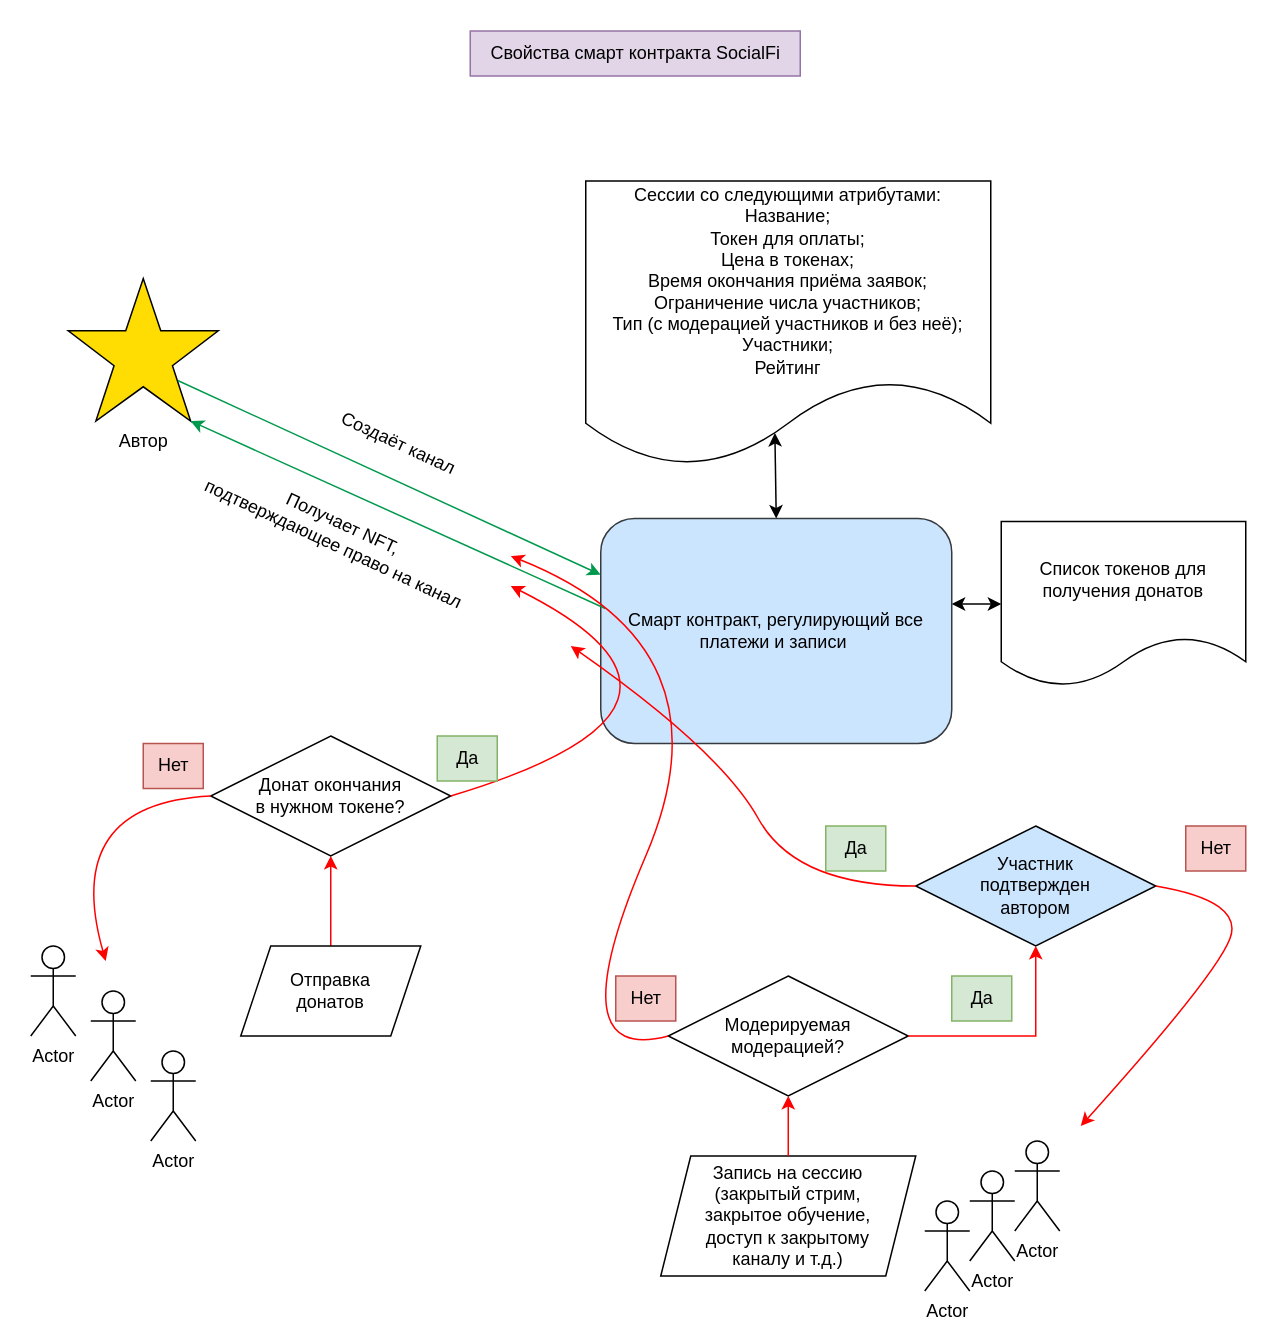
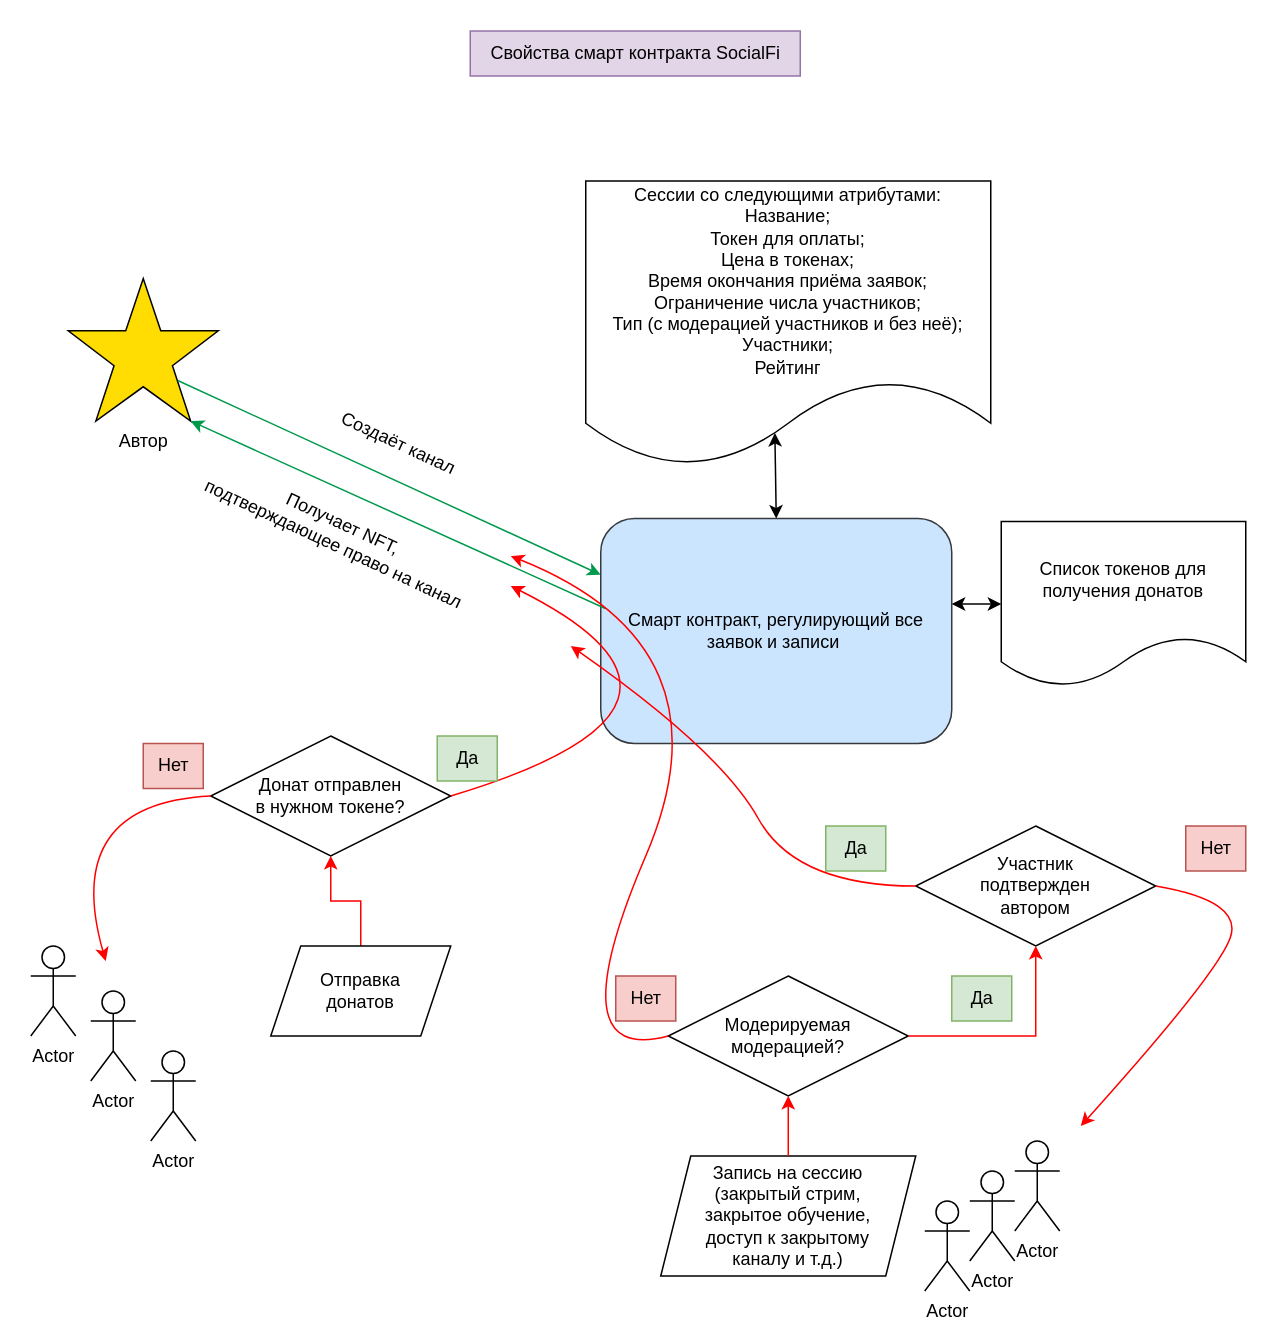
(776, 631) -> (776, 631)
(331, 796) -> (331, 796)
(1036, 886) -> (1036, 886)
(331, 991) -> (361, 991)
